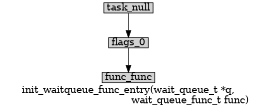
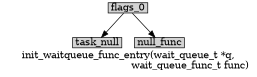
(128, 22) -> (115, 23)
(128, 78) -> (159, 43)
